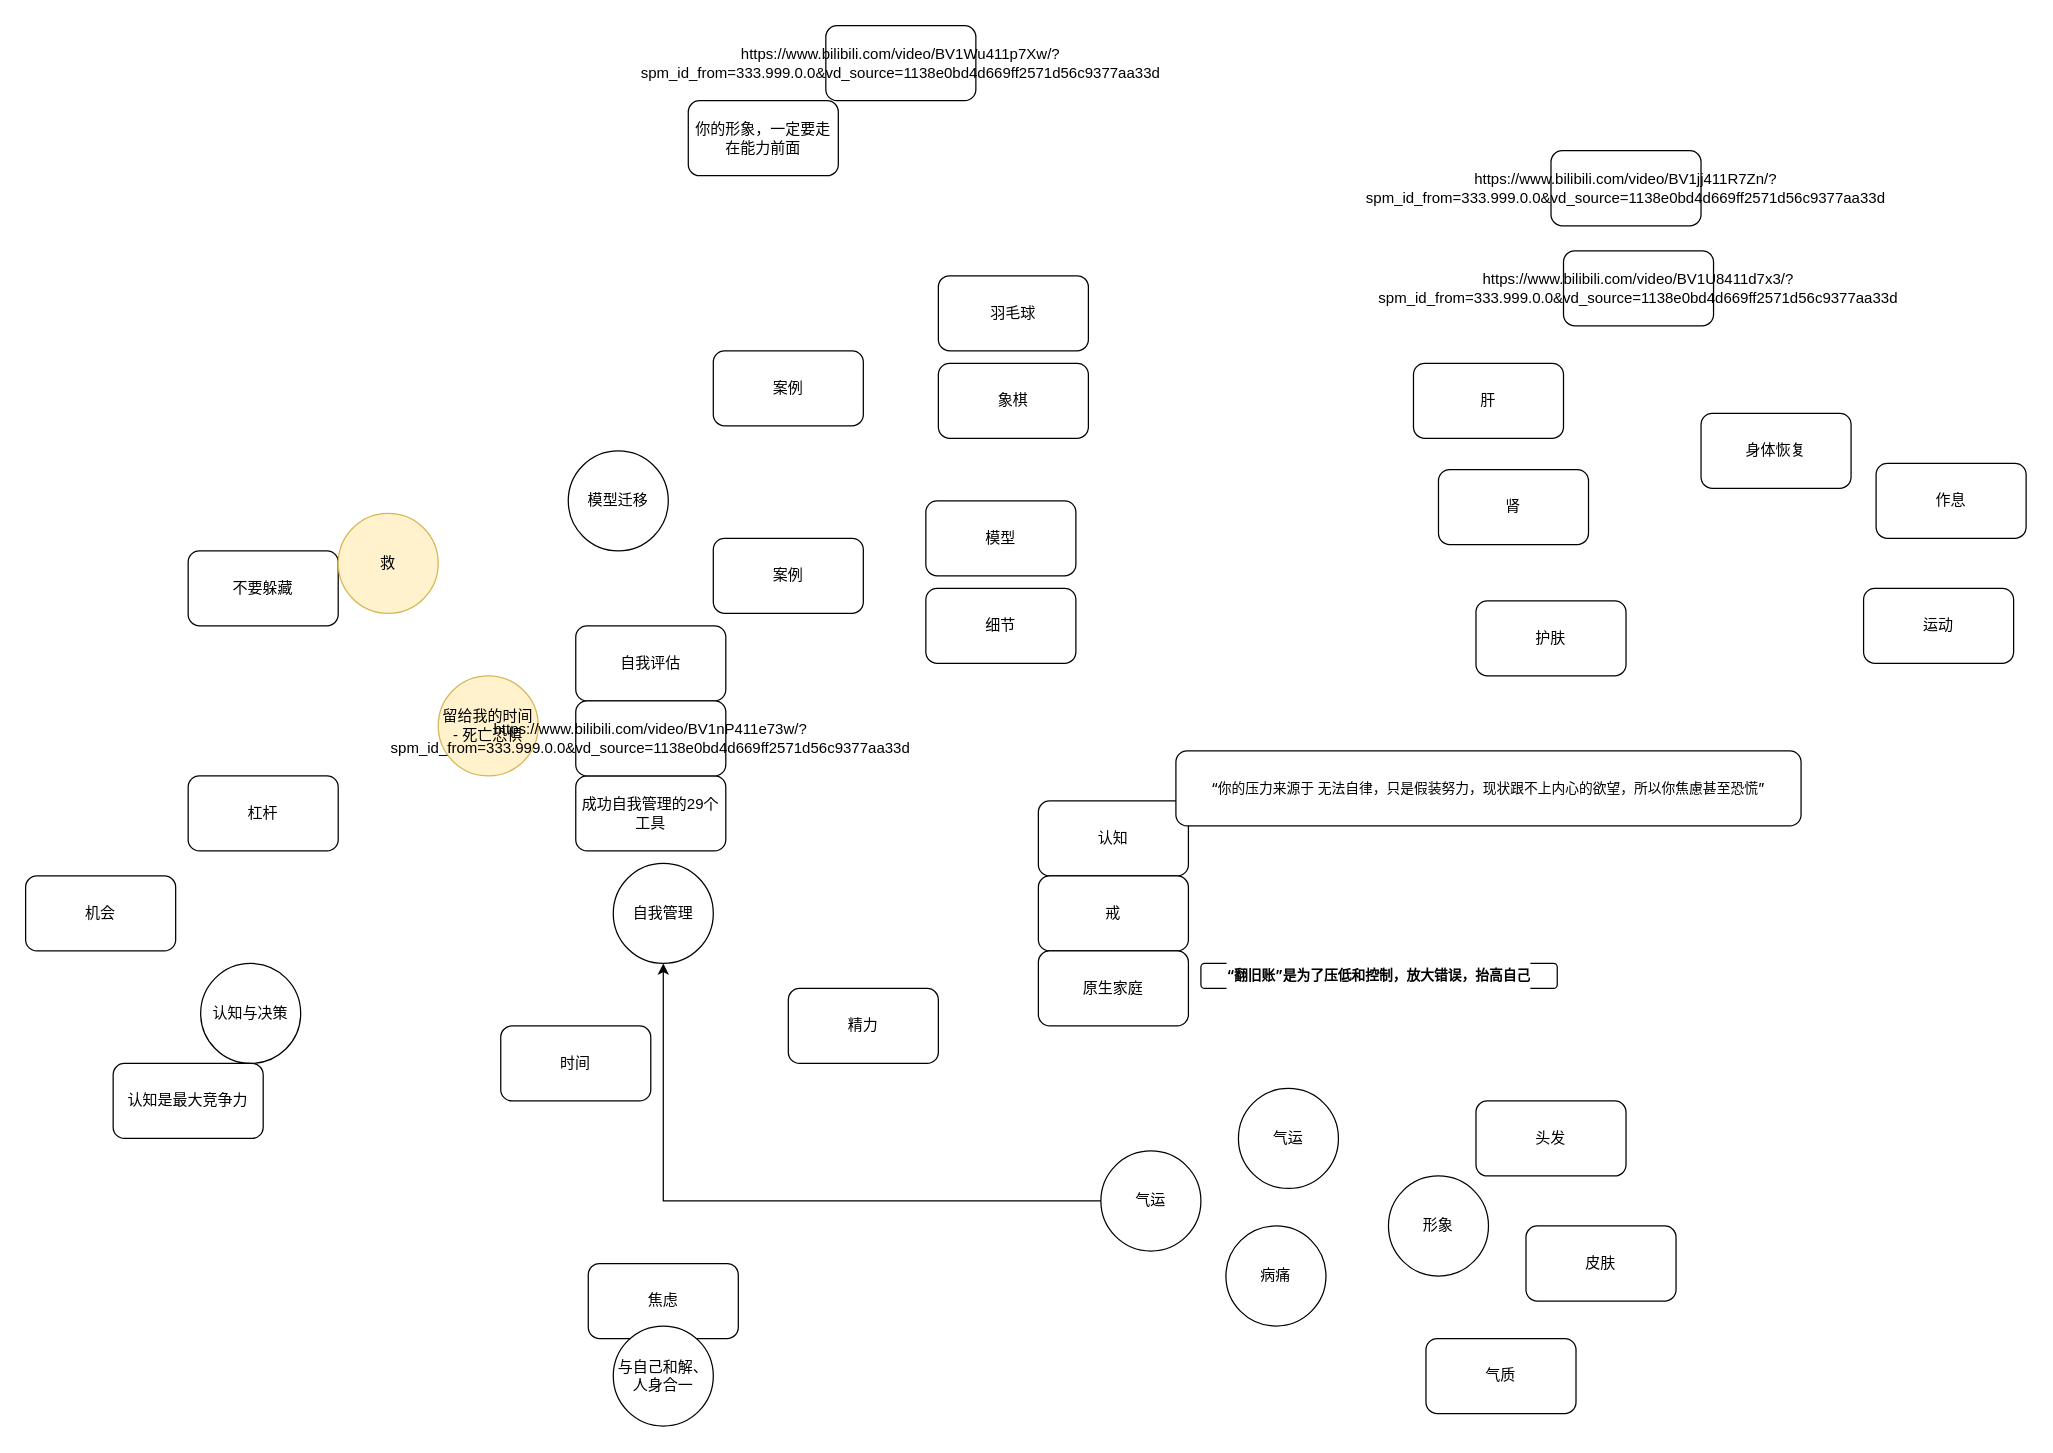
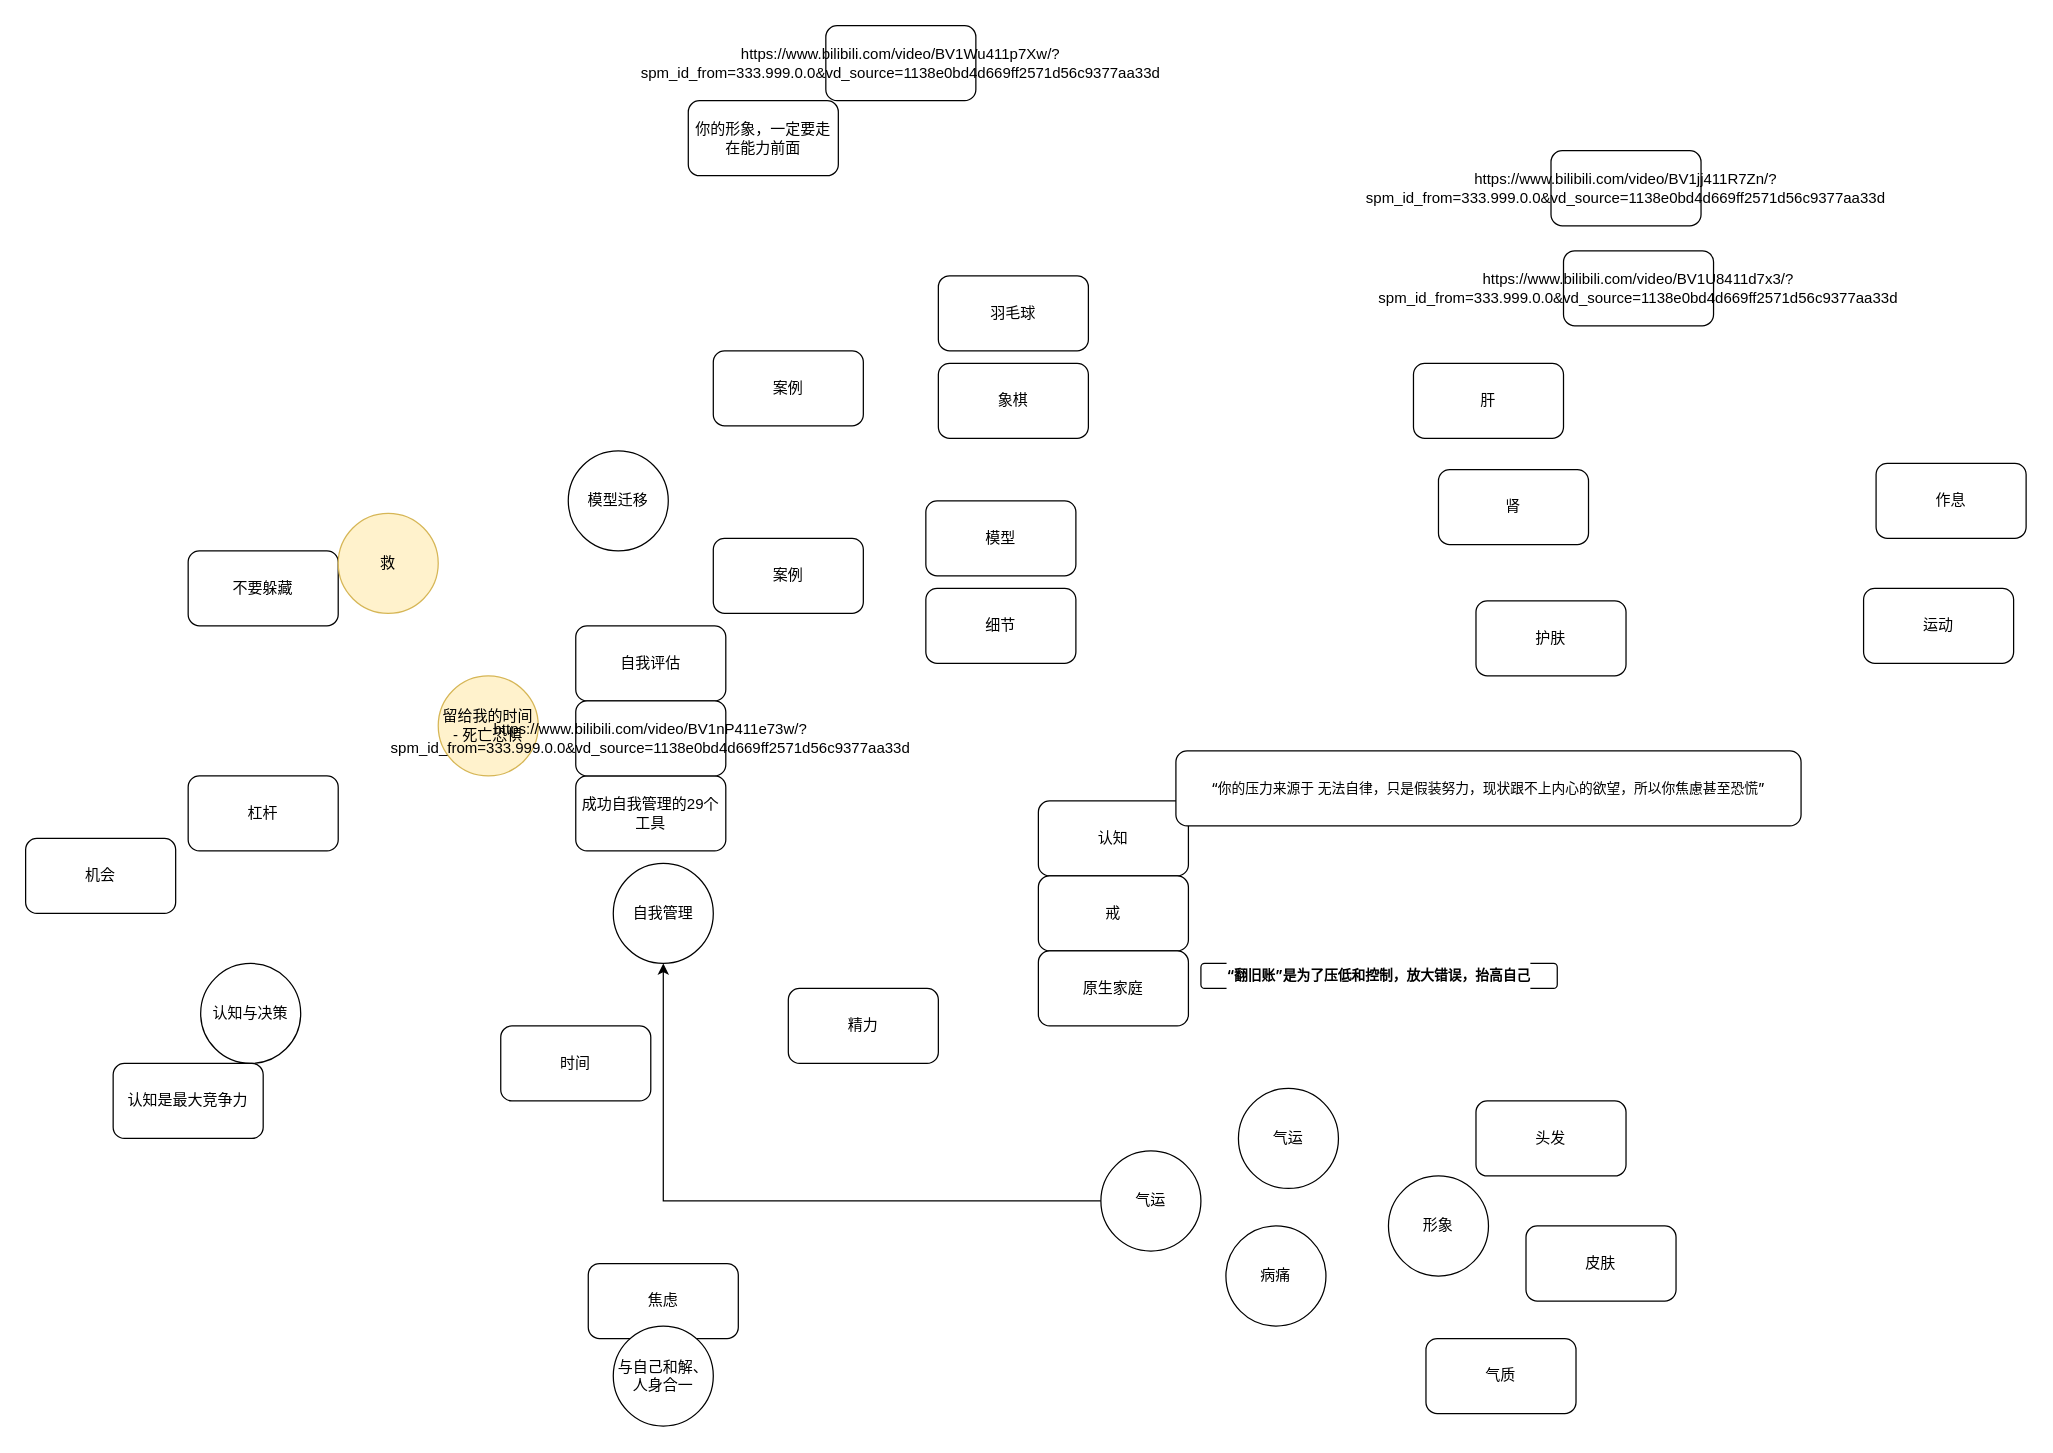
(1776, 451) -> none
(101, 913) -> (101, 876)
